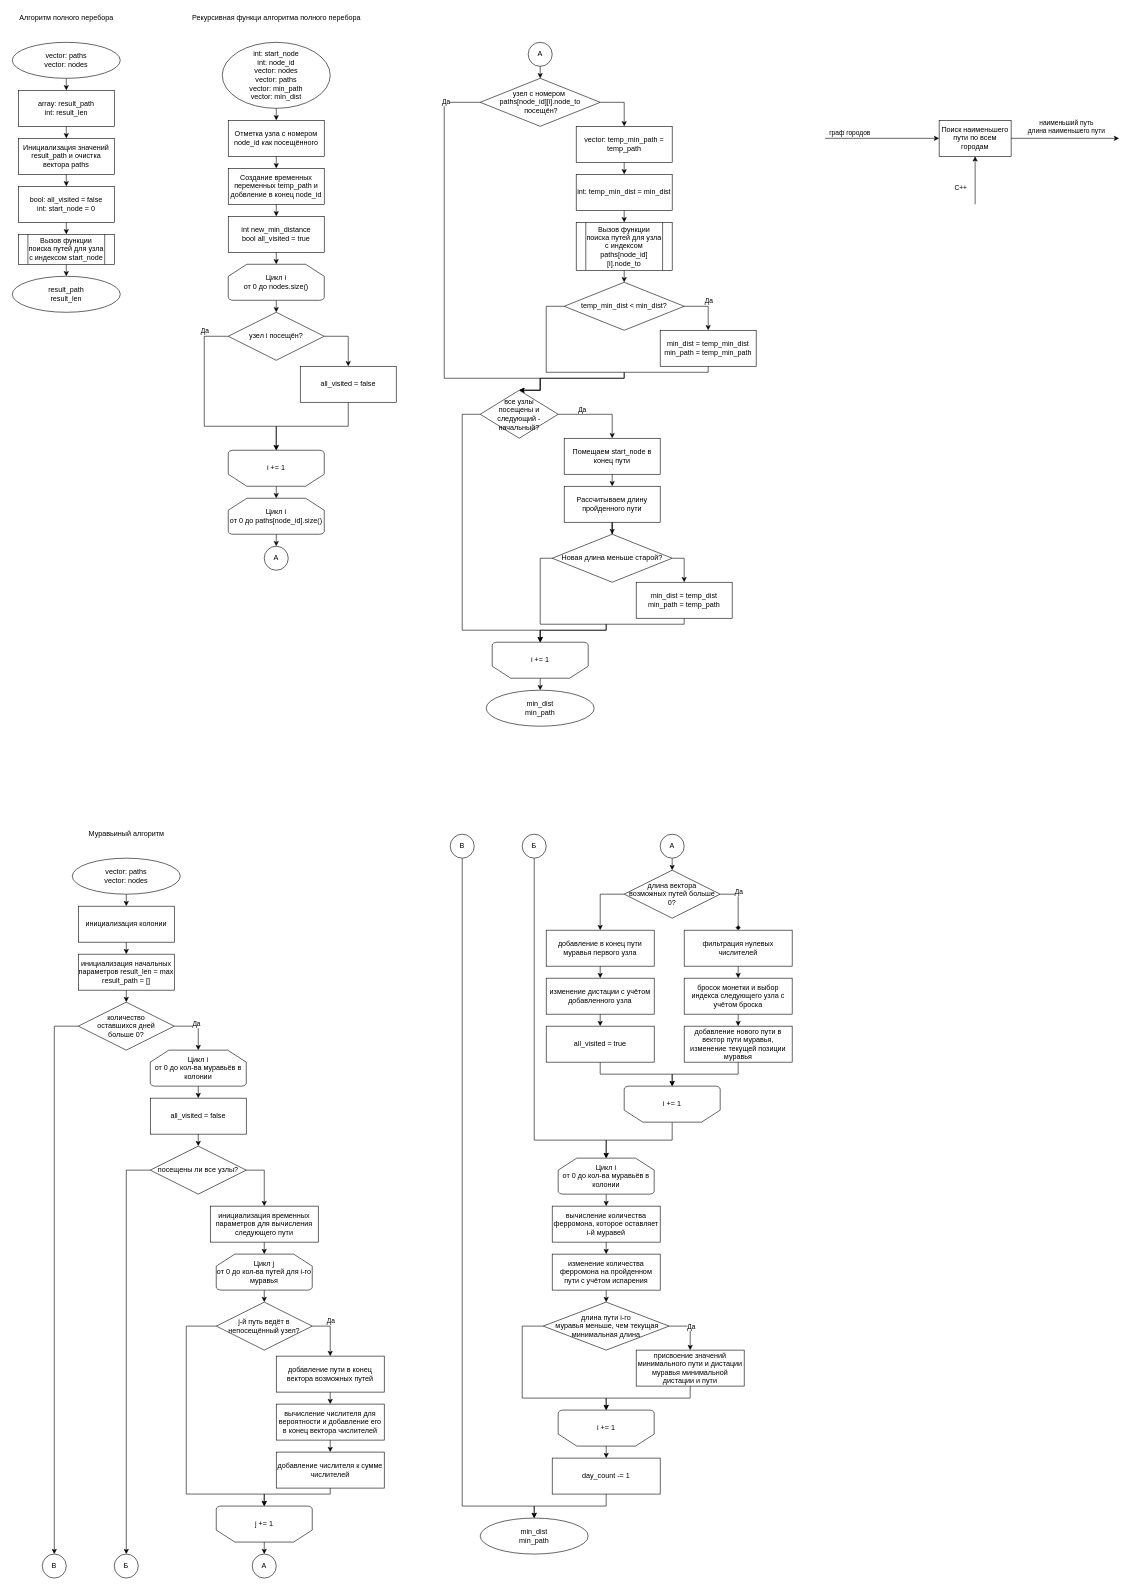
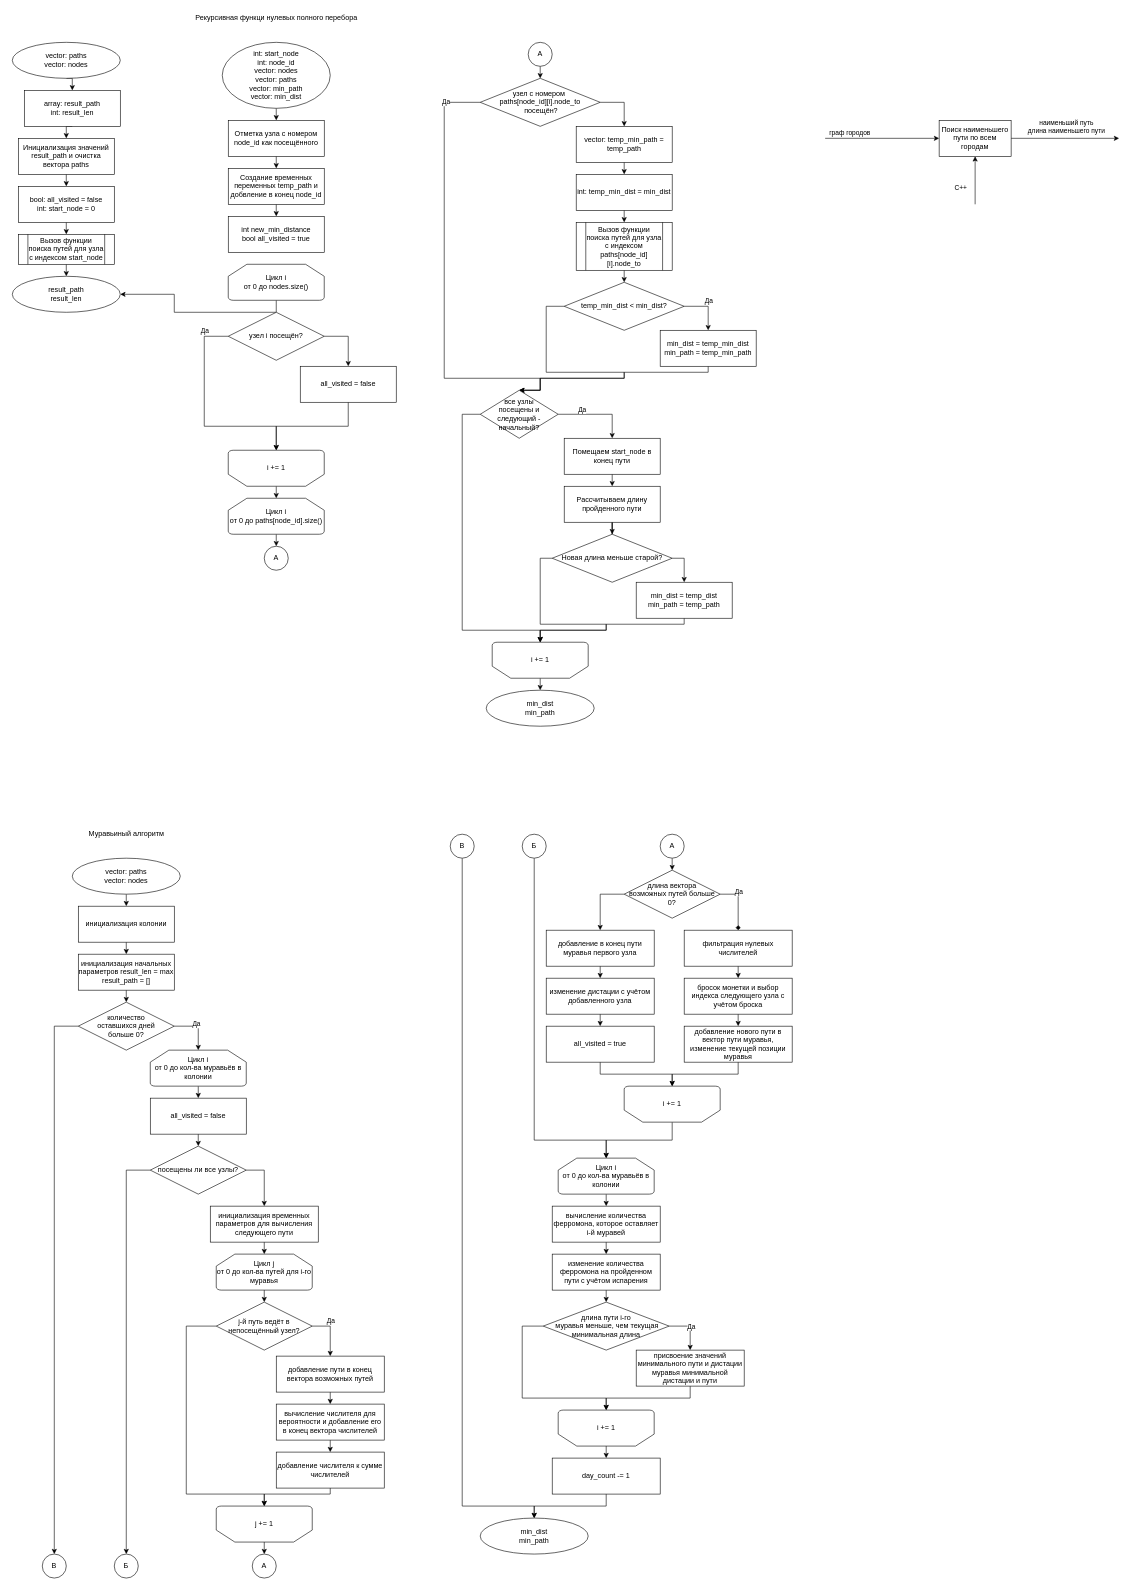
(66, 18) -> none
(277, 18) -> (277, 18)
(66, 108) -> (72, 108)
(276, 258) -> none
(276, 306) -> (276, 308)
